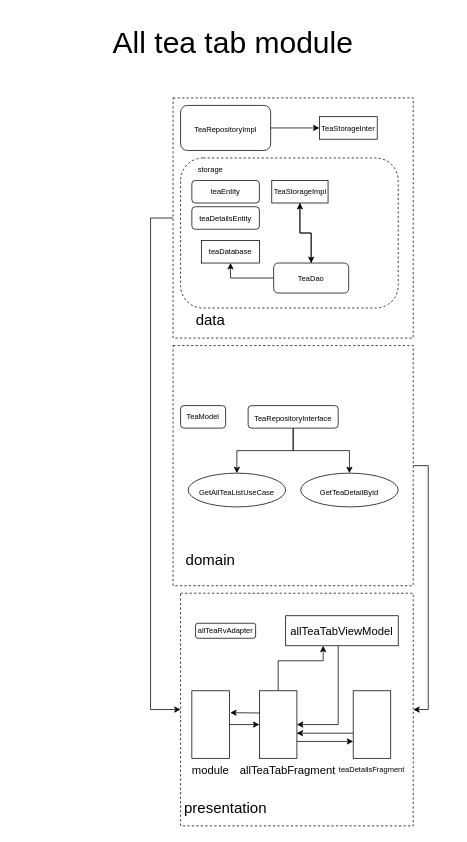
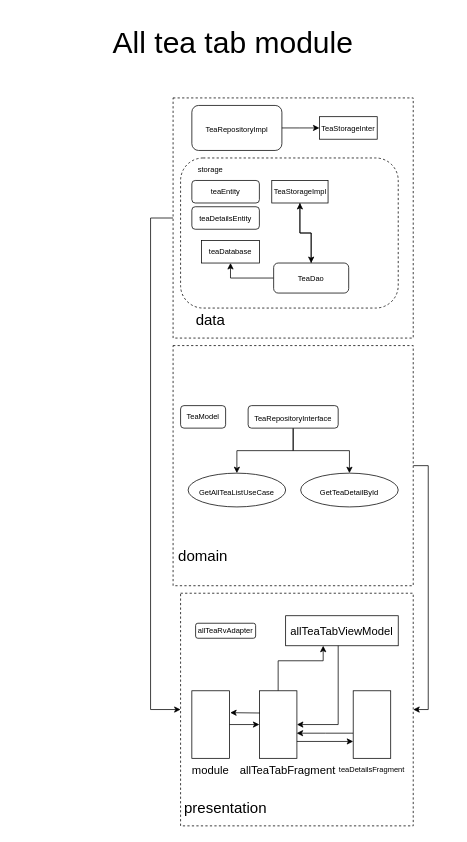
(225, 128) -> (237, 128)
(210, 559) -> (203, 555)
